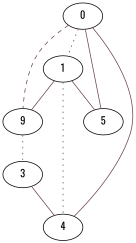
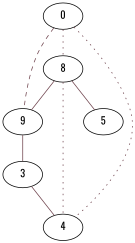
(63, 69) -> (63, 69)
(93, 69) -> none
(132, 126) -> (132, 123)
(23, 148) -> (23, 148)
